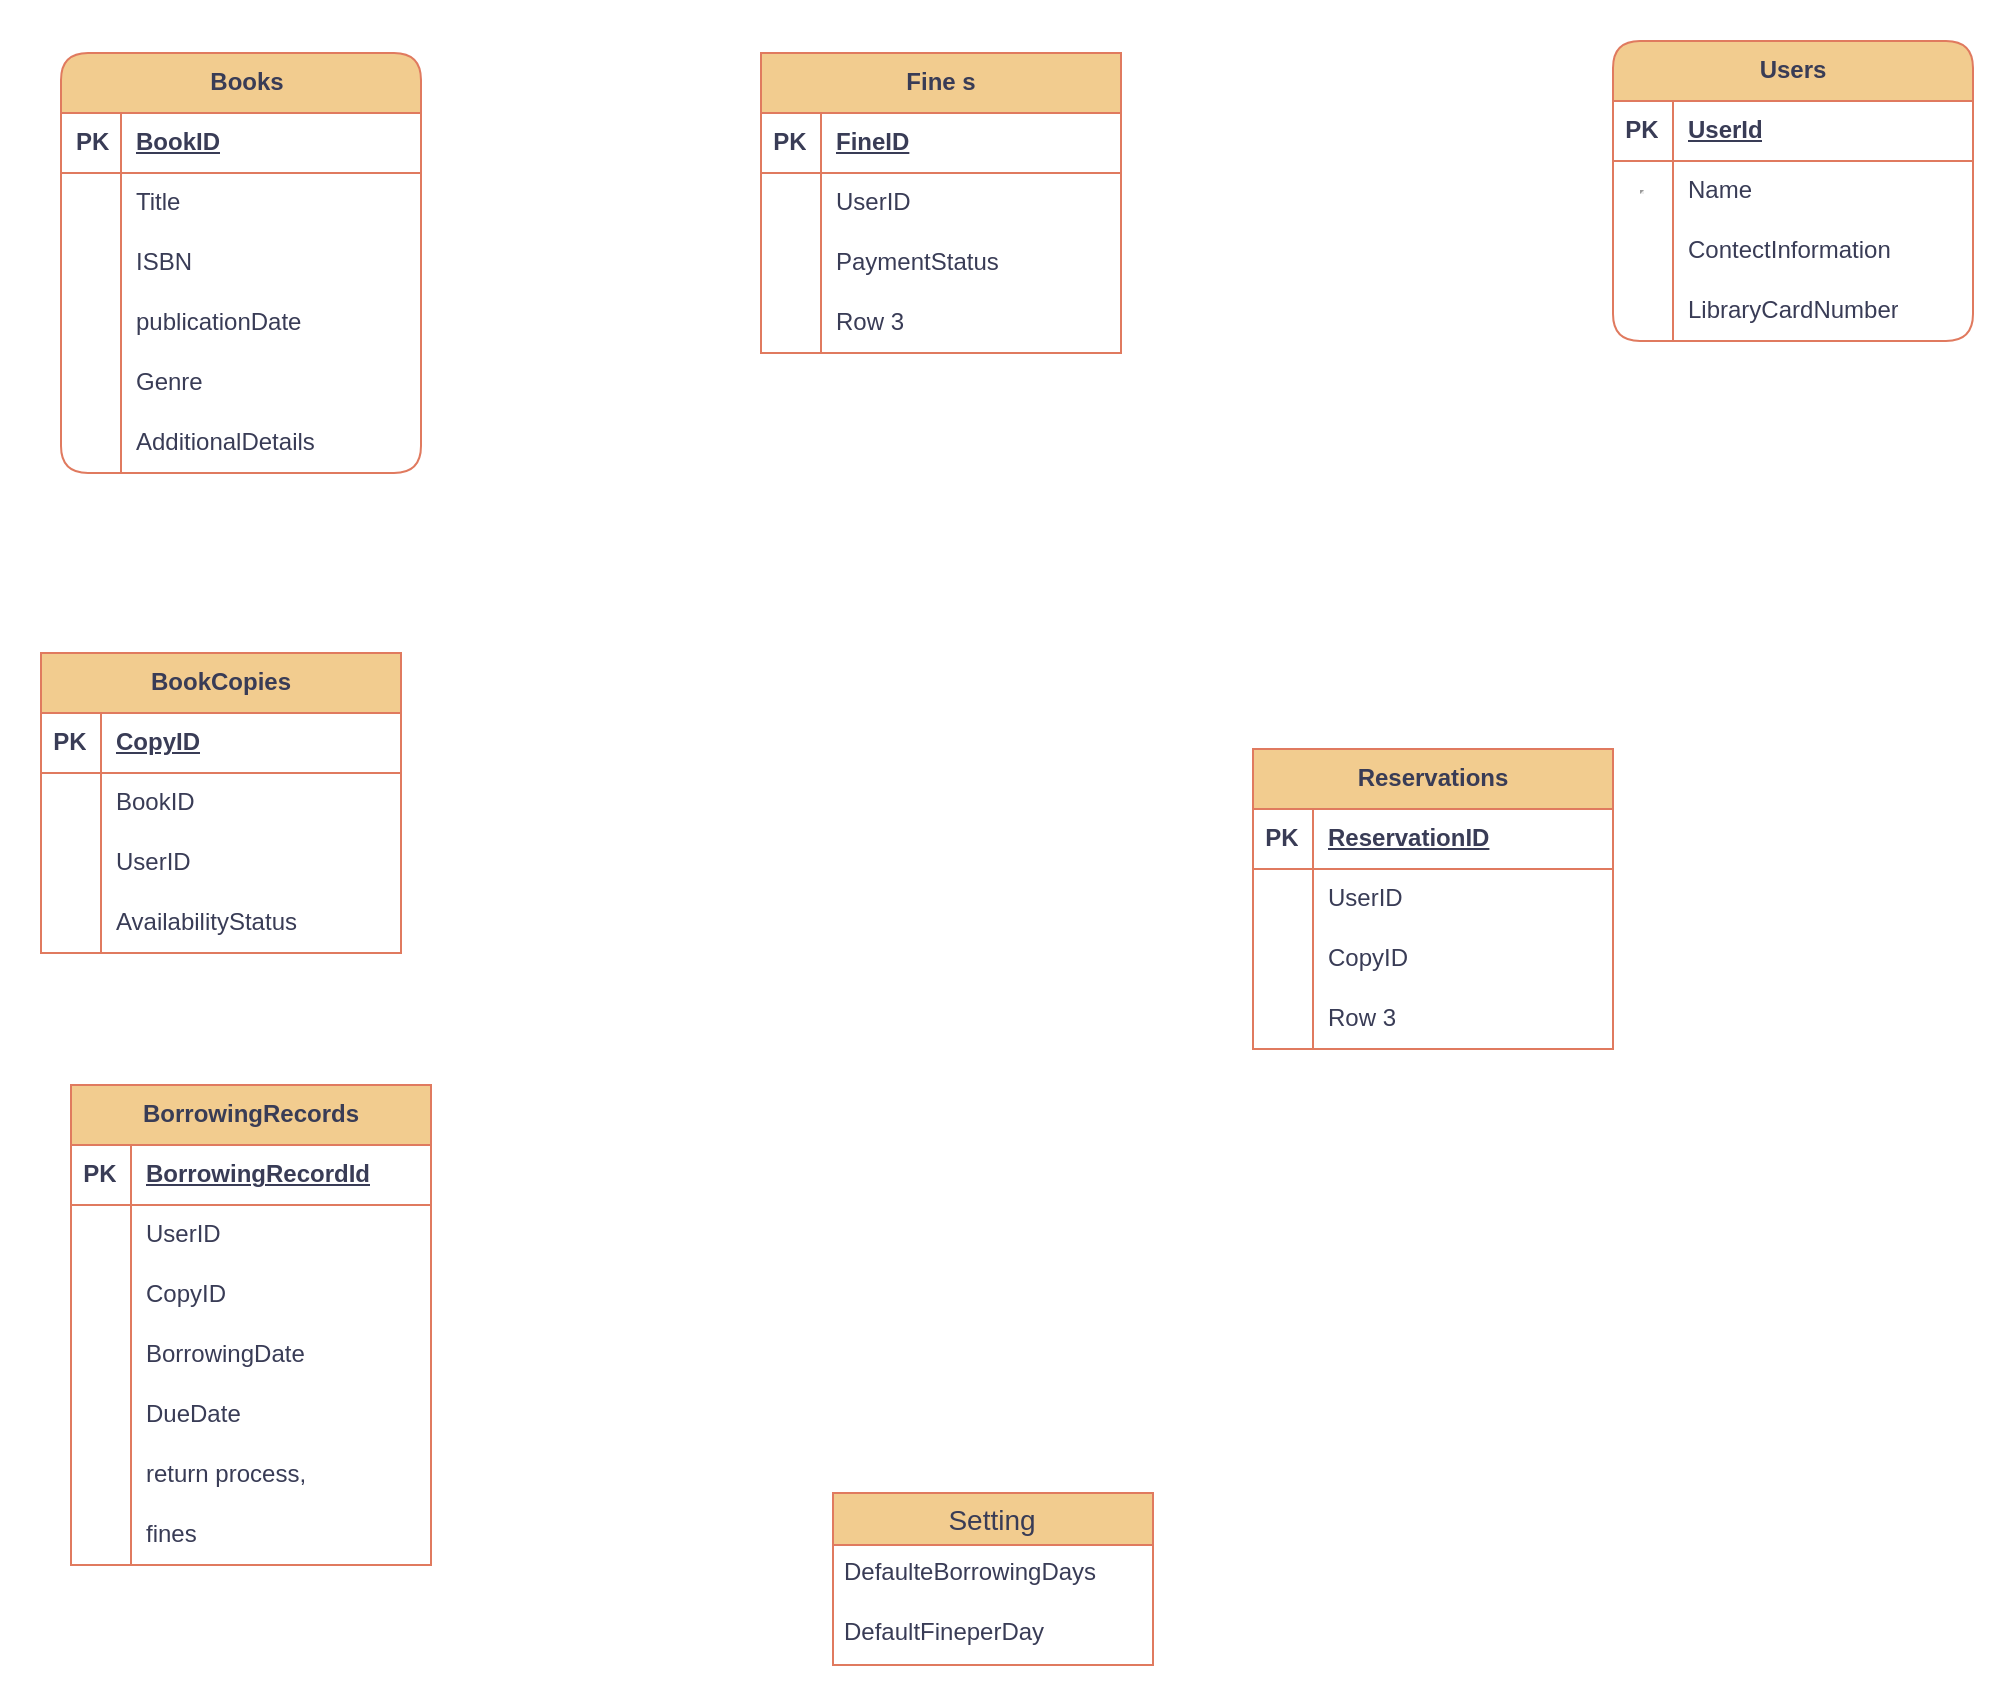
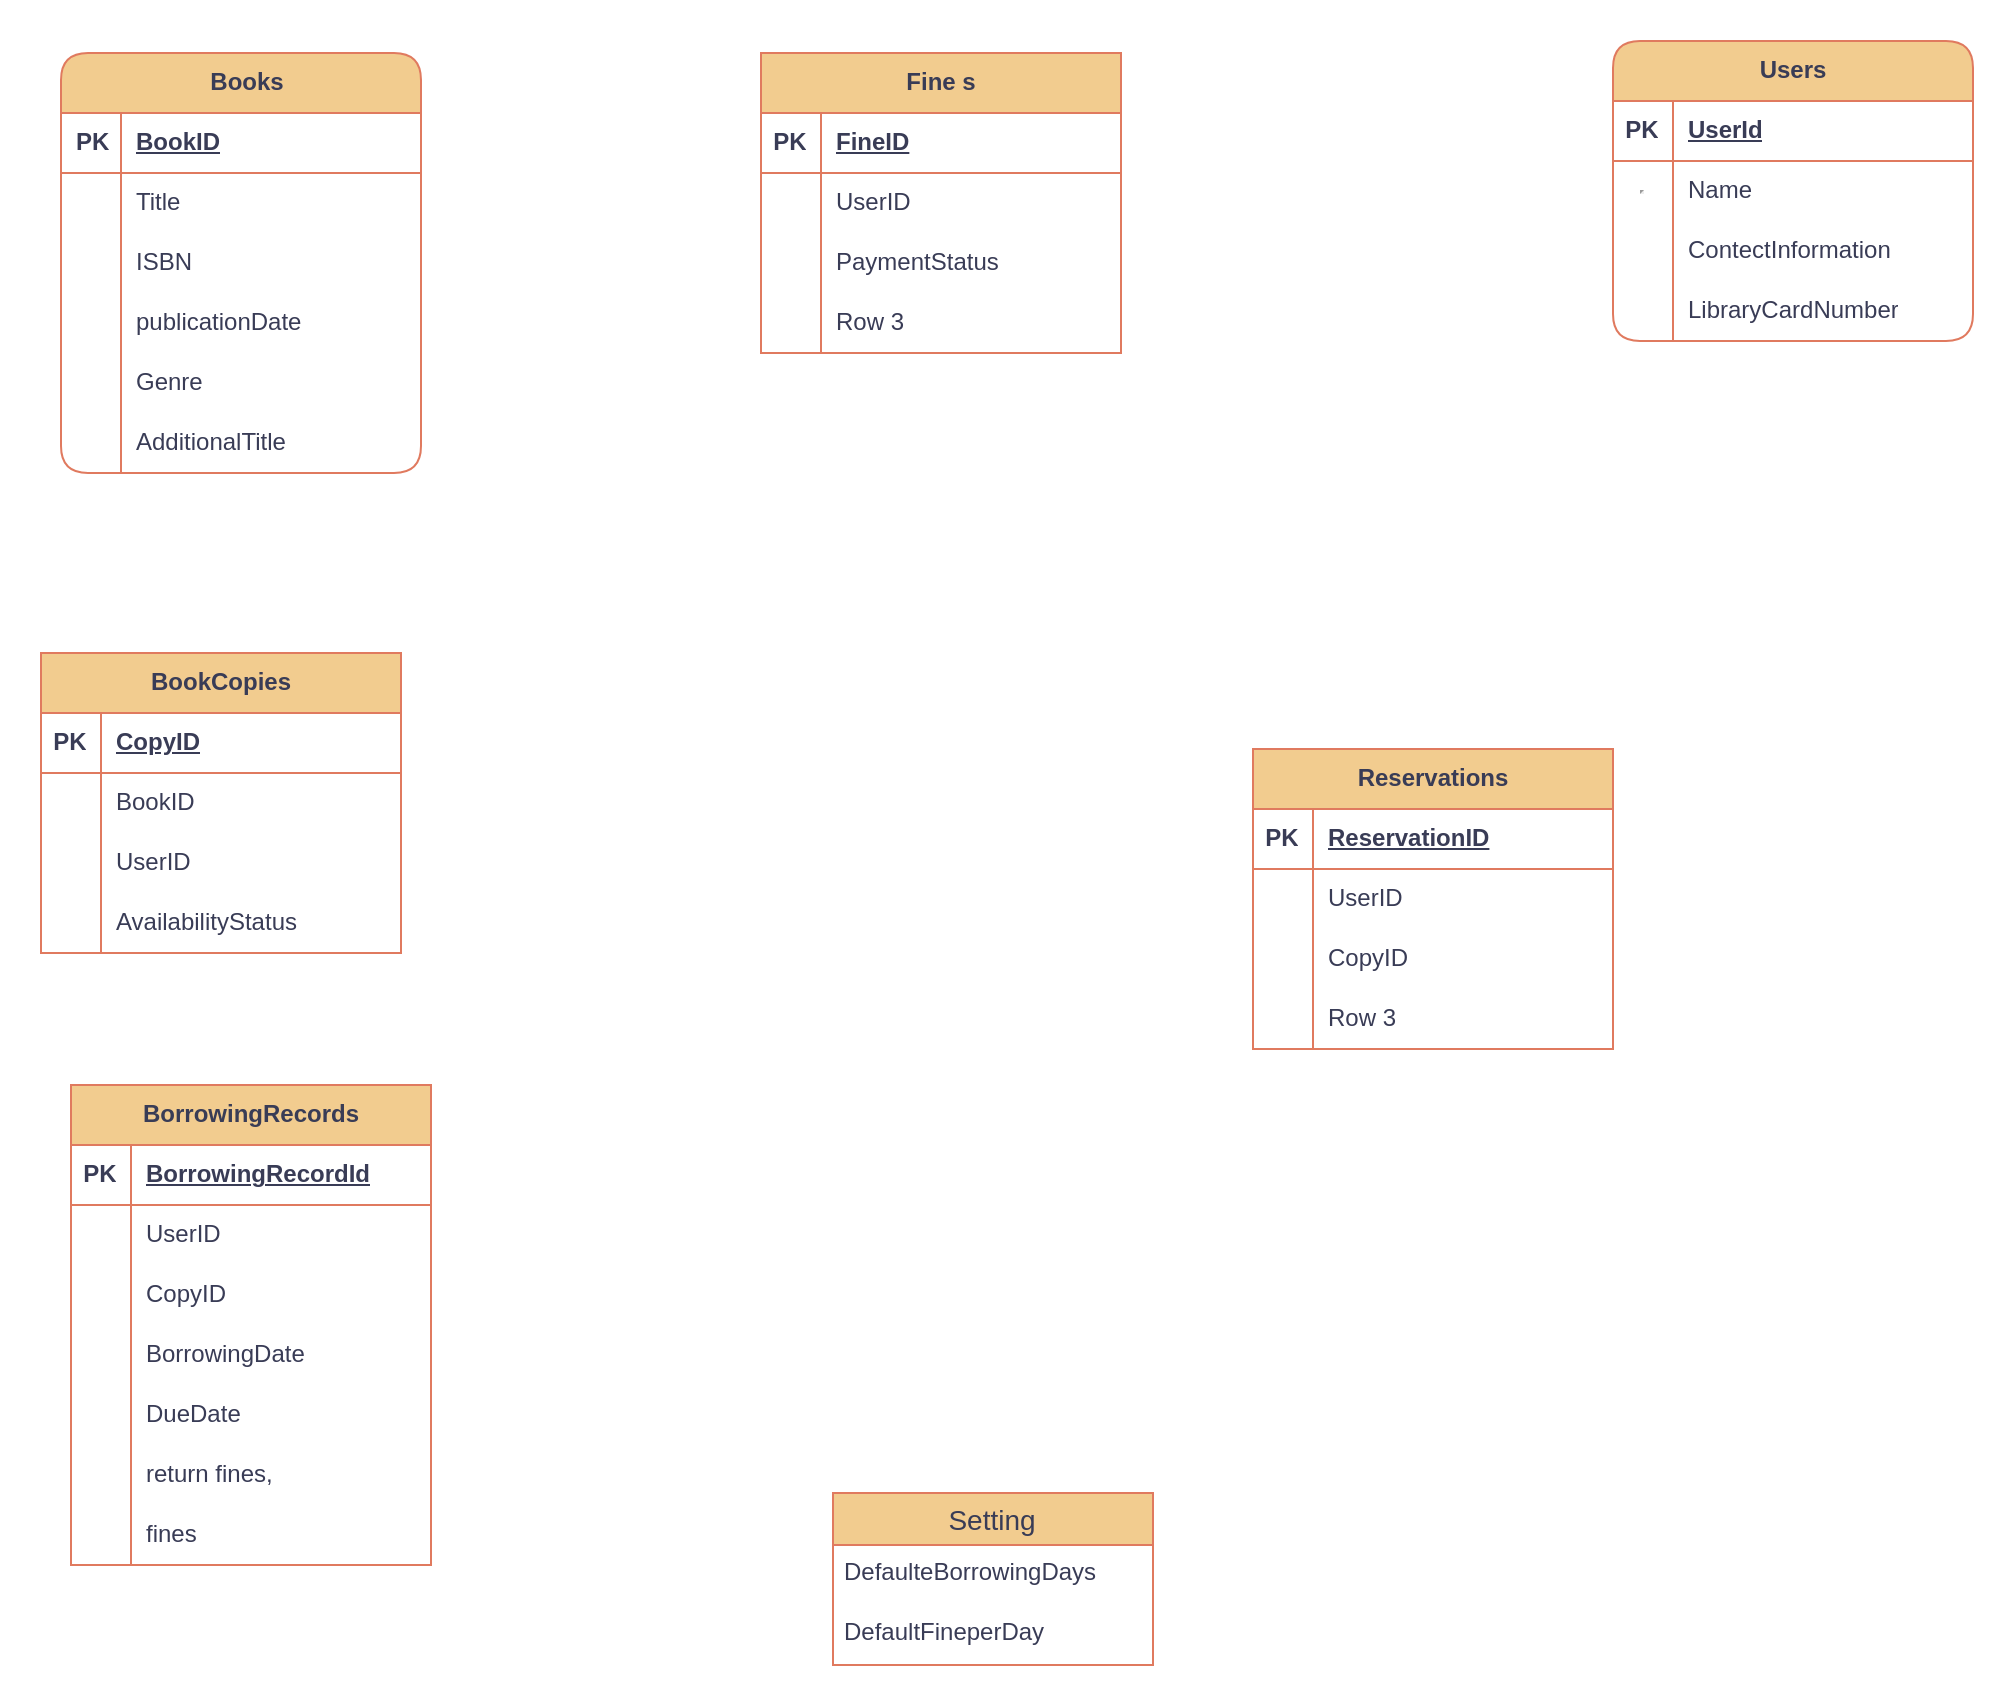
(236, 443) -> (222, 443)
(242, 1475) -> (225, 1475)
